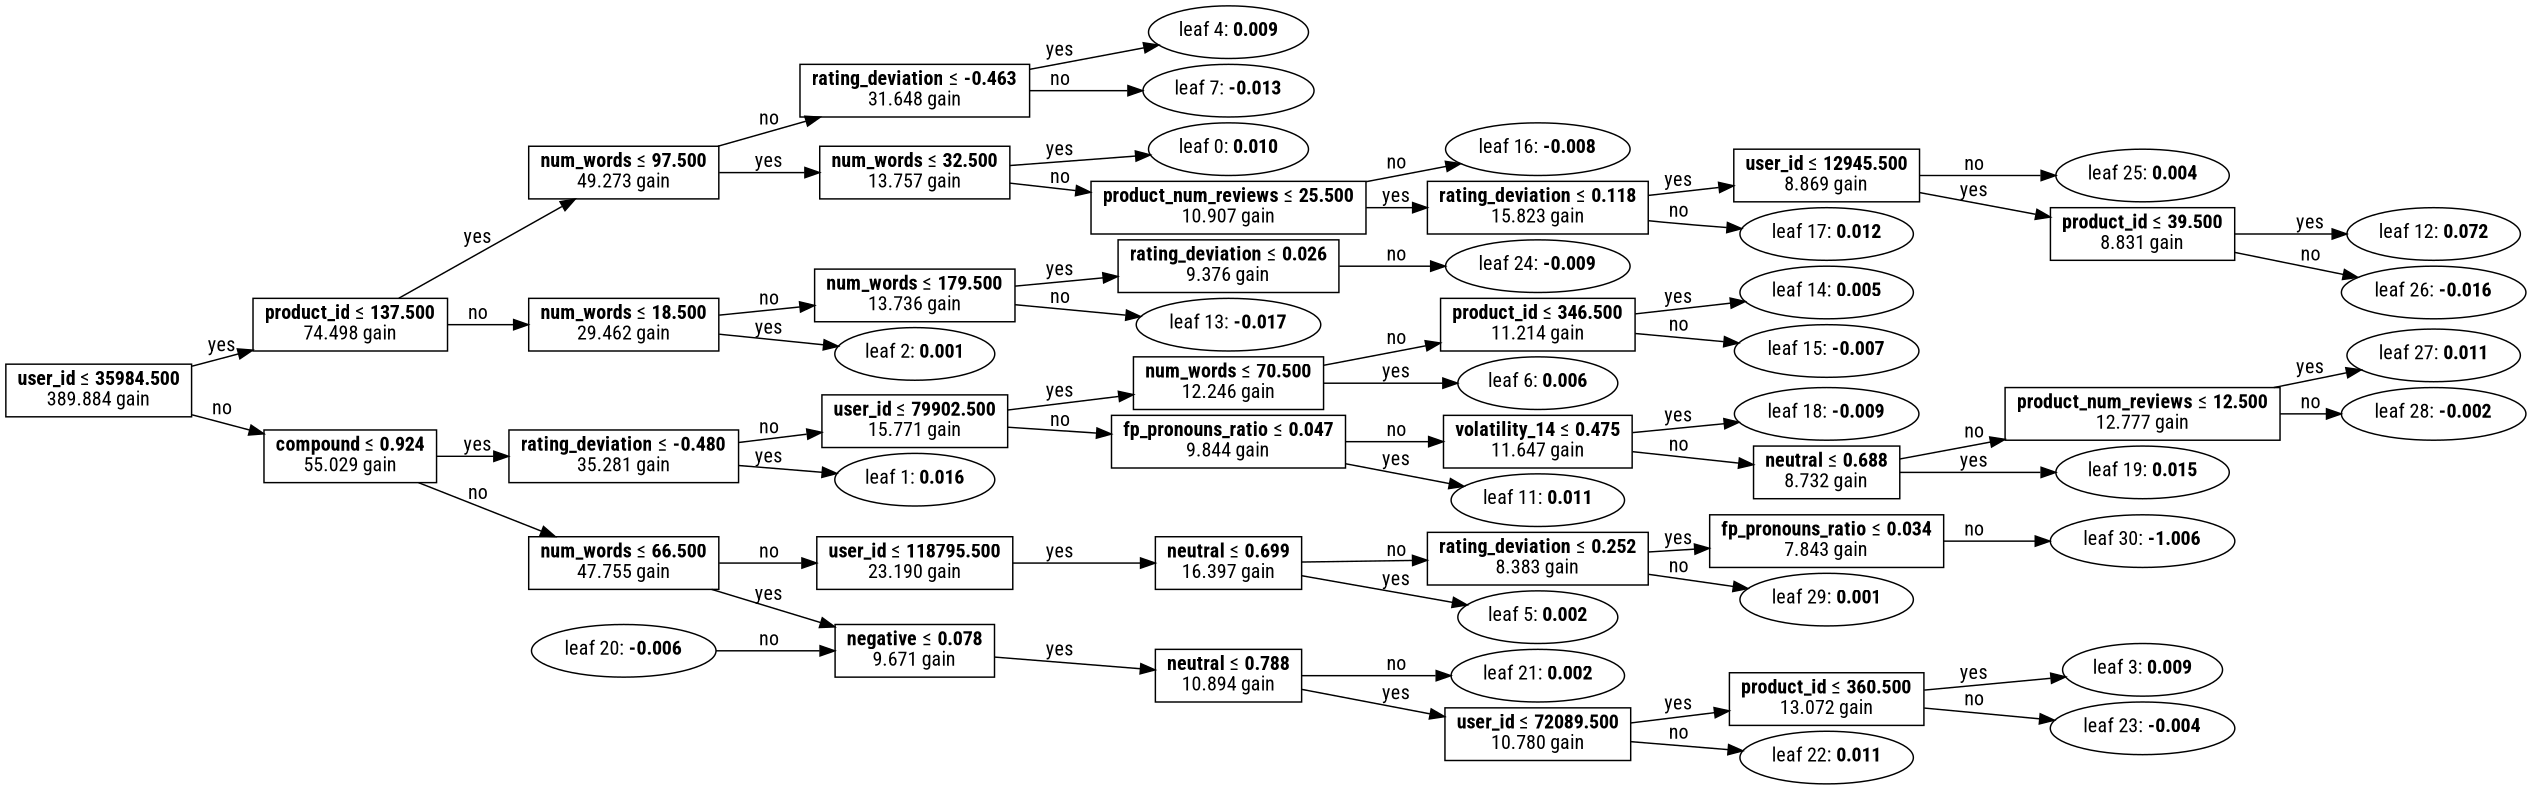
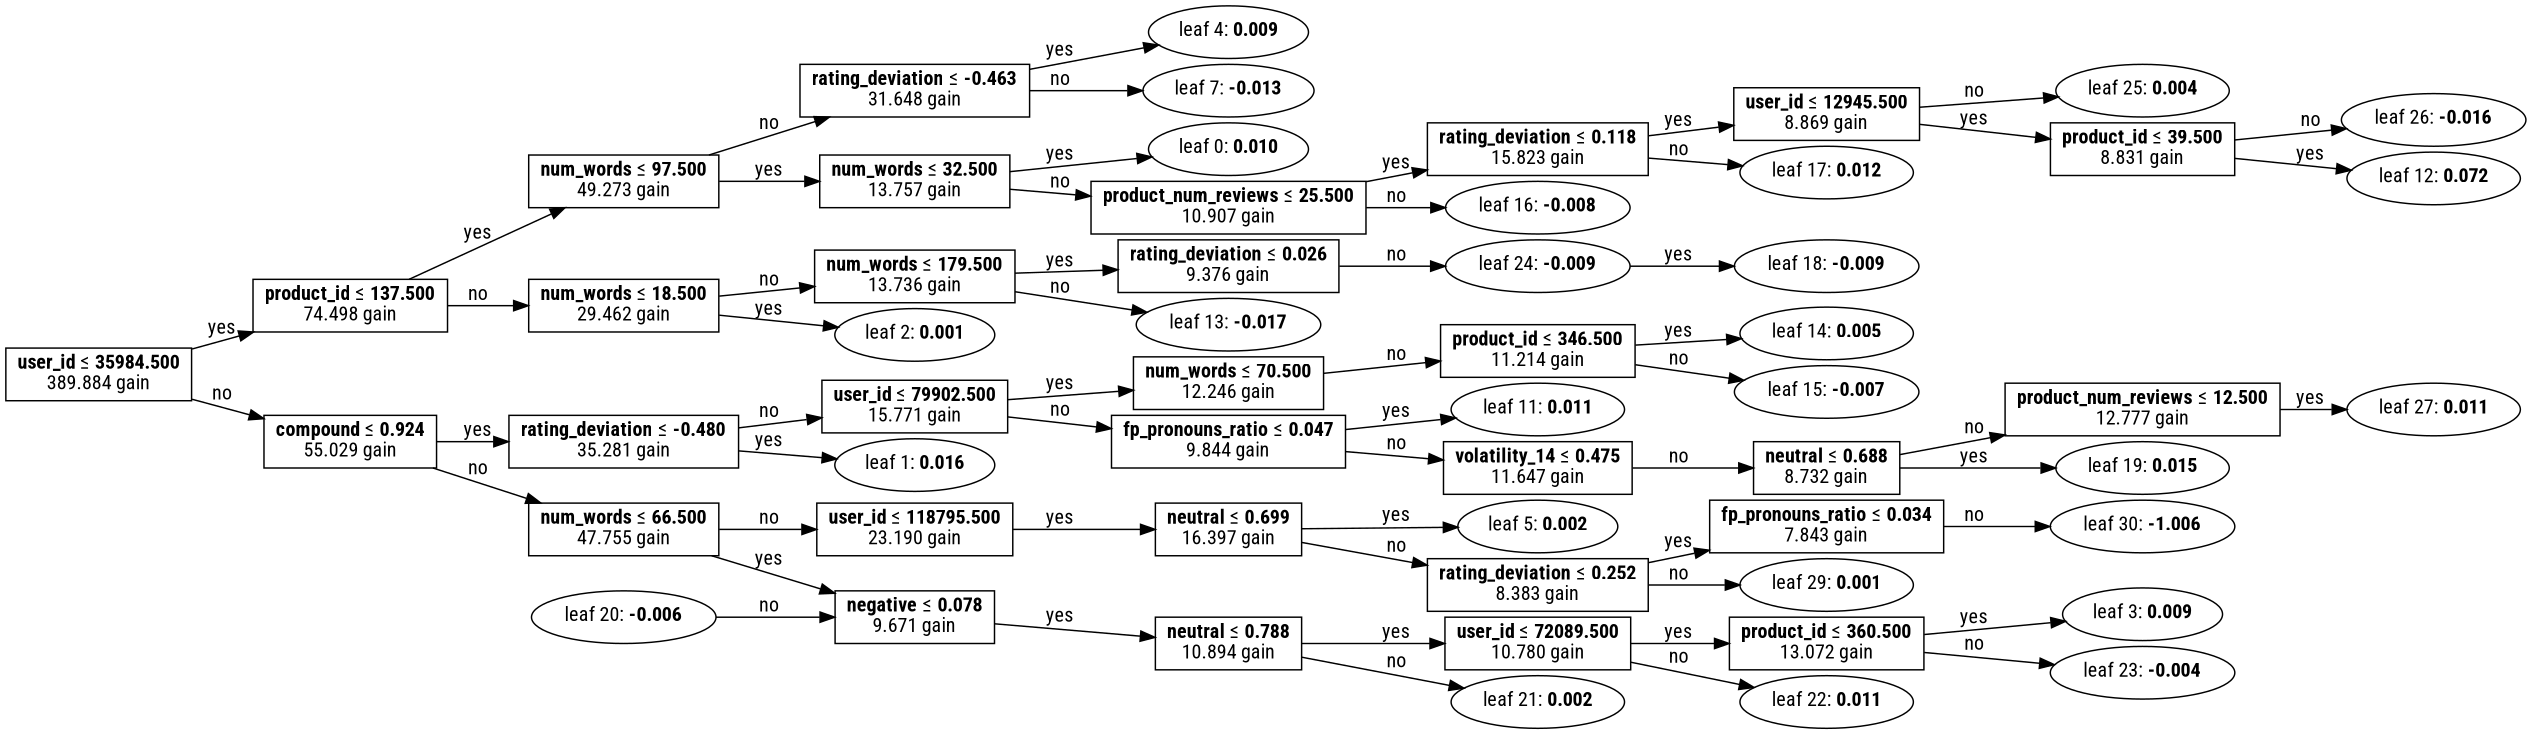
(1538, 383) -> none
(2434, 414) -> none
(1678, 428) -> (1675, 266)
